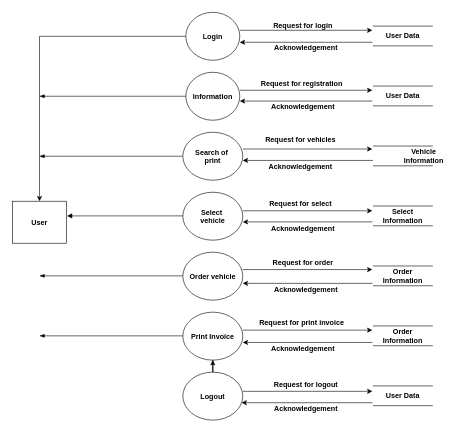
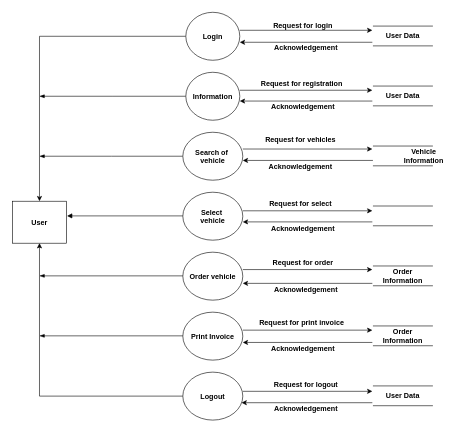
(212, 152) -> (212, 152)
(403, 216) -> none
(213, 364) -> (39, 323)
